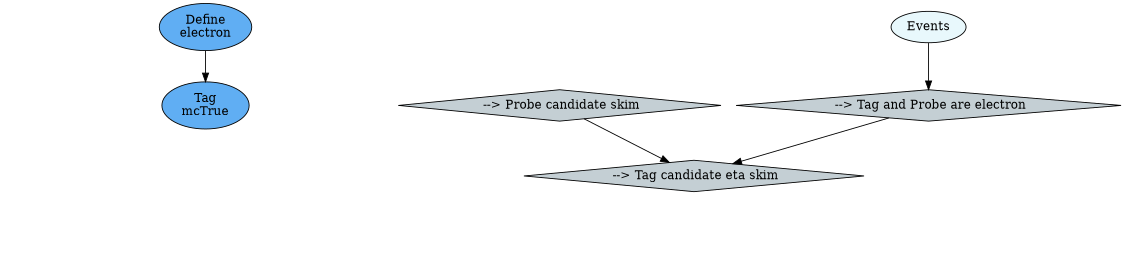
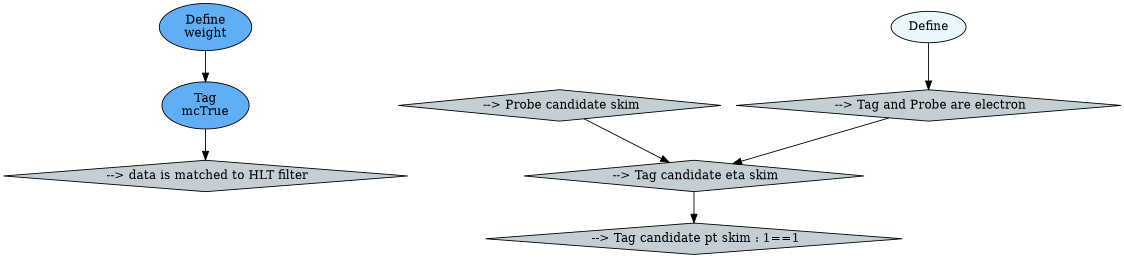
(206, 27) -> (206, 27)
(929, 27) -> (929, 27)
none -> (206, 176)
none -> (694, 239)
